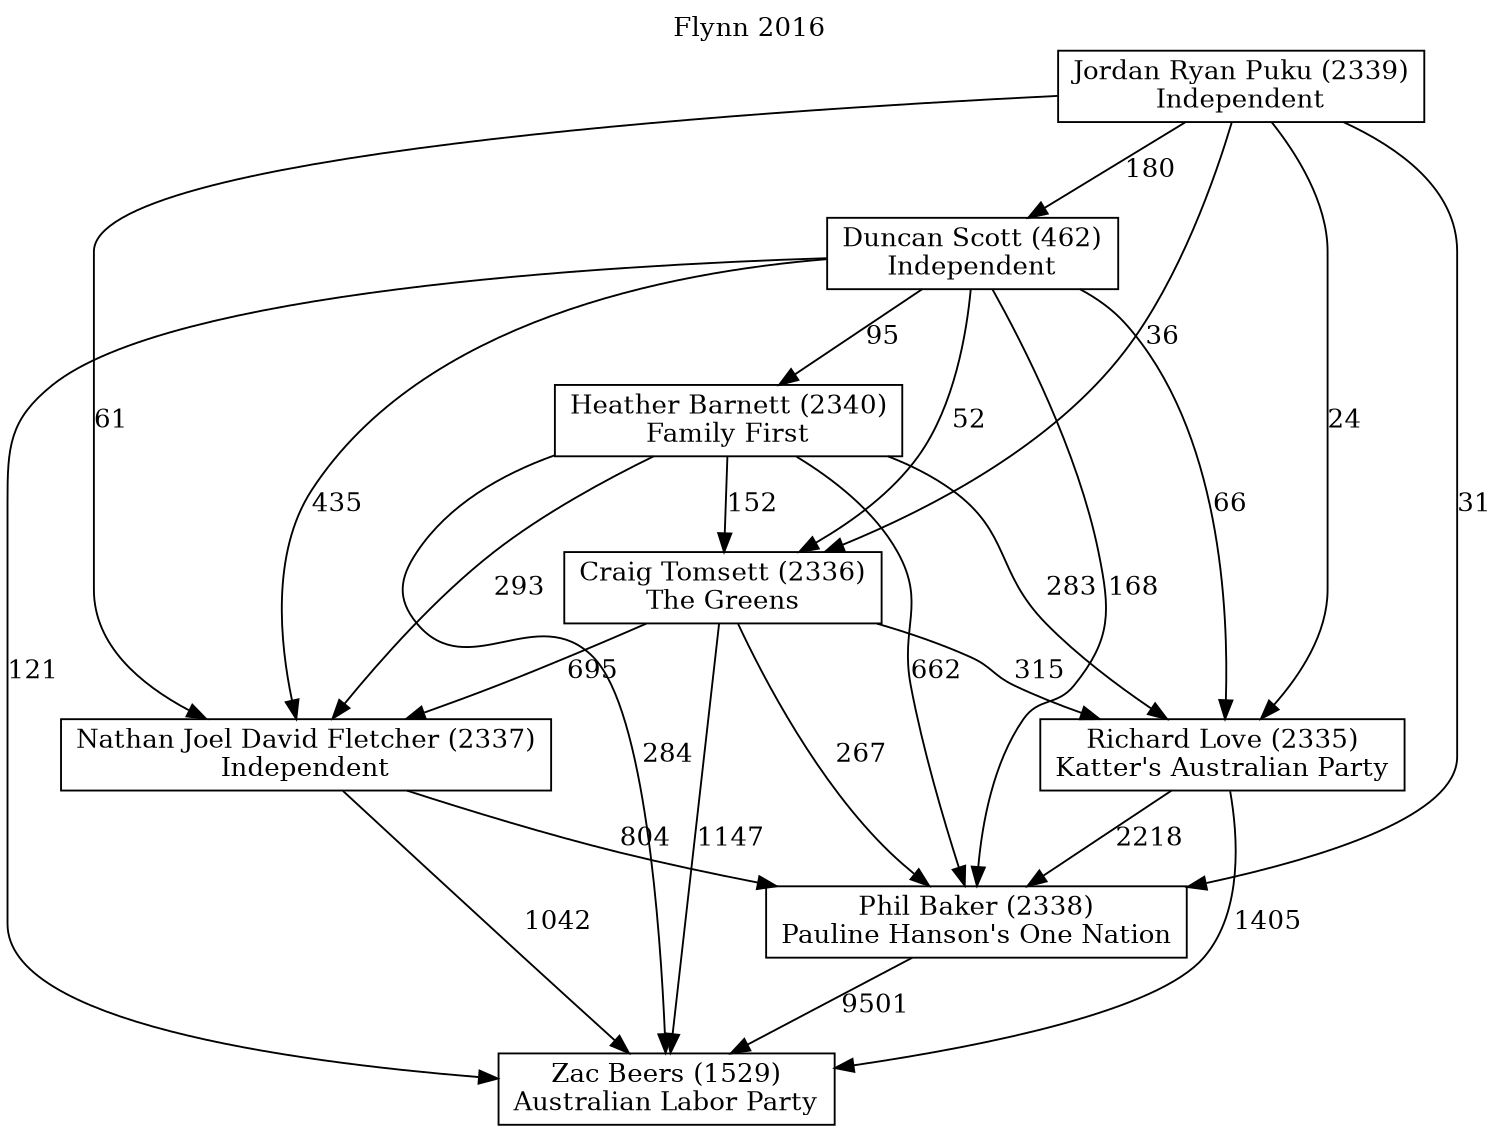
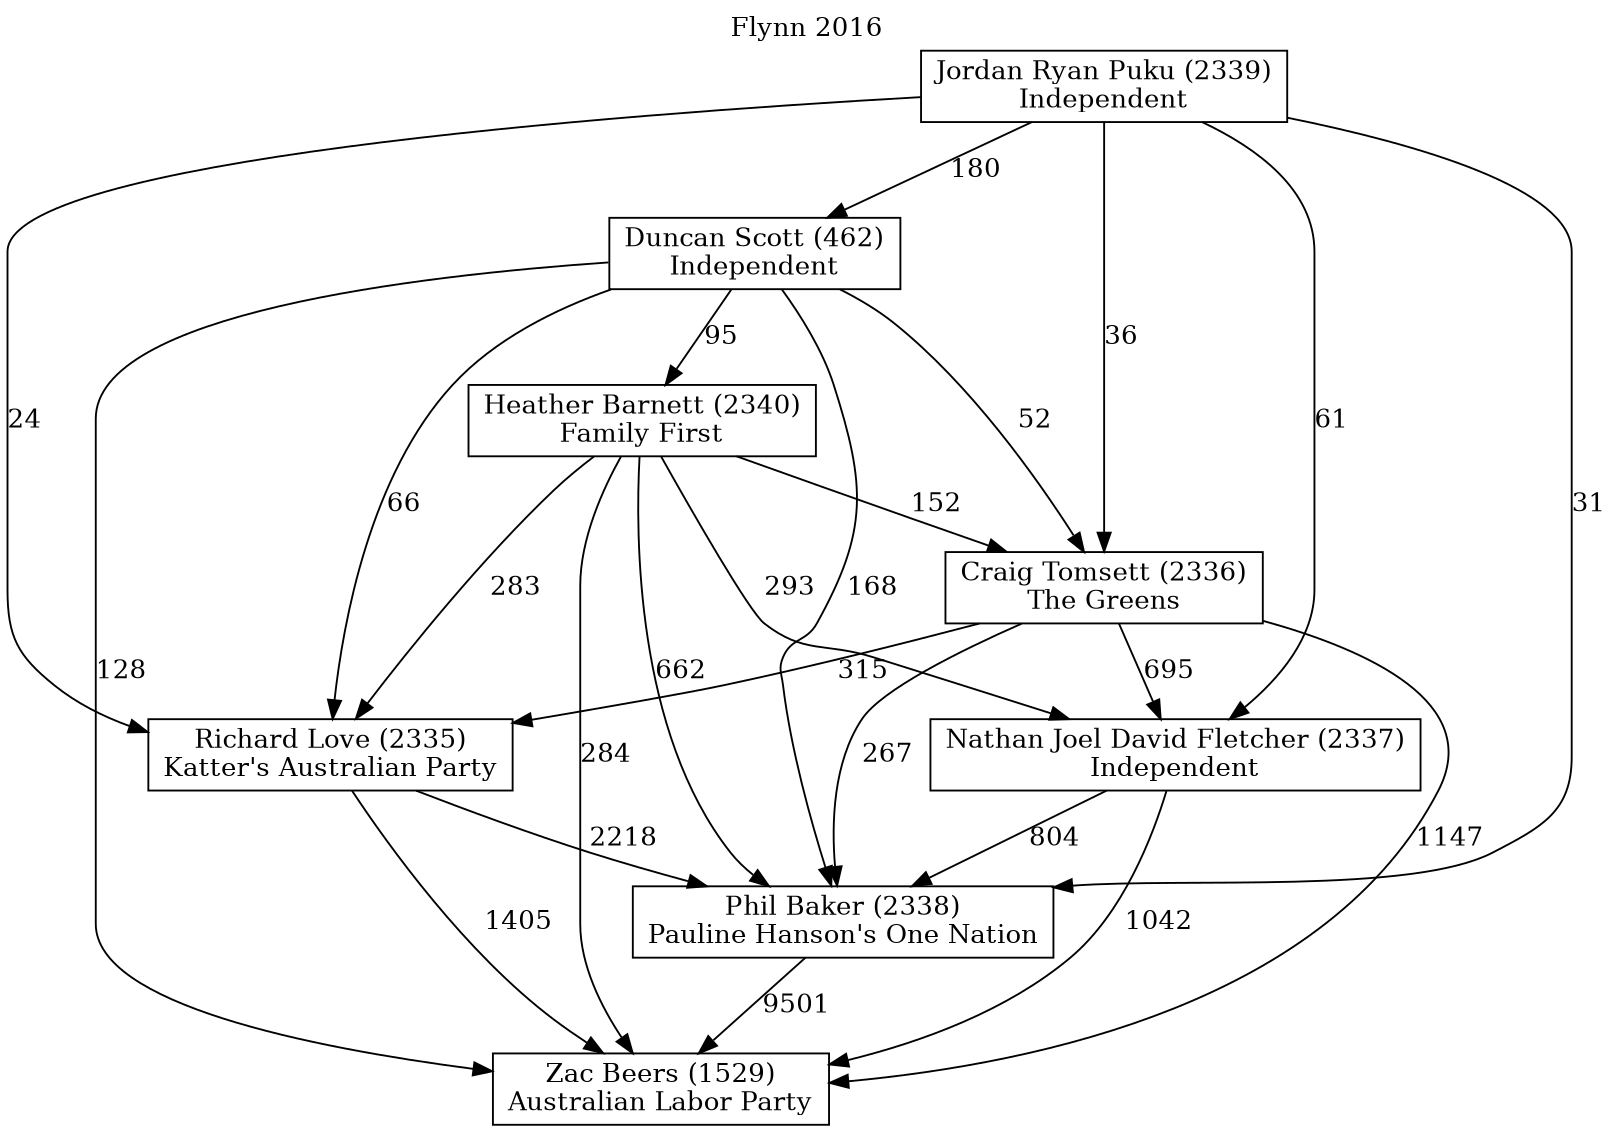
(446, 367) -> none
(34, 671) -> (122, 671)
